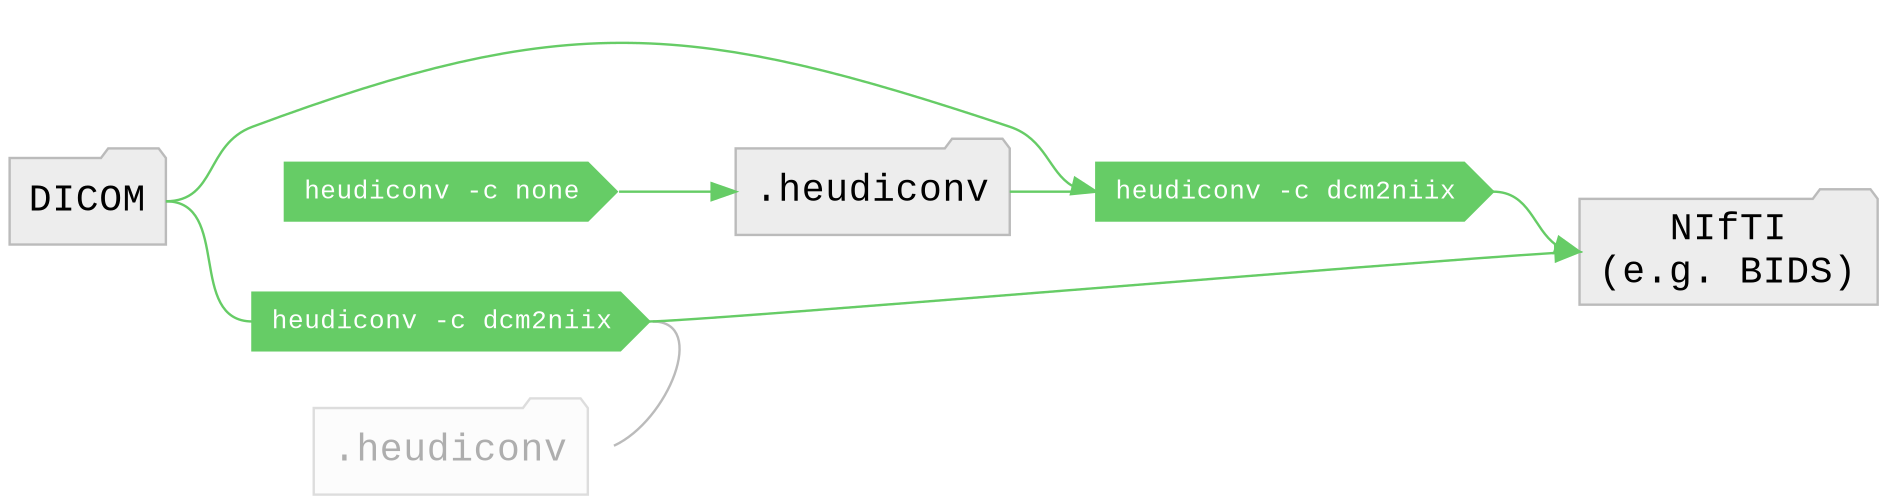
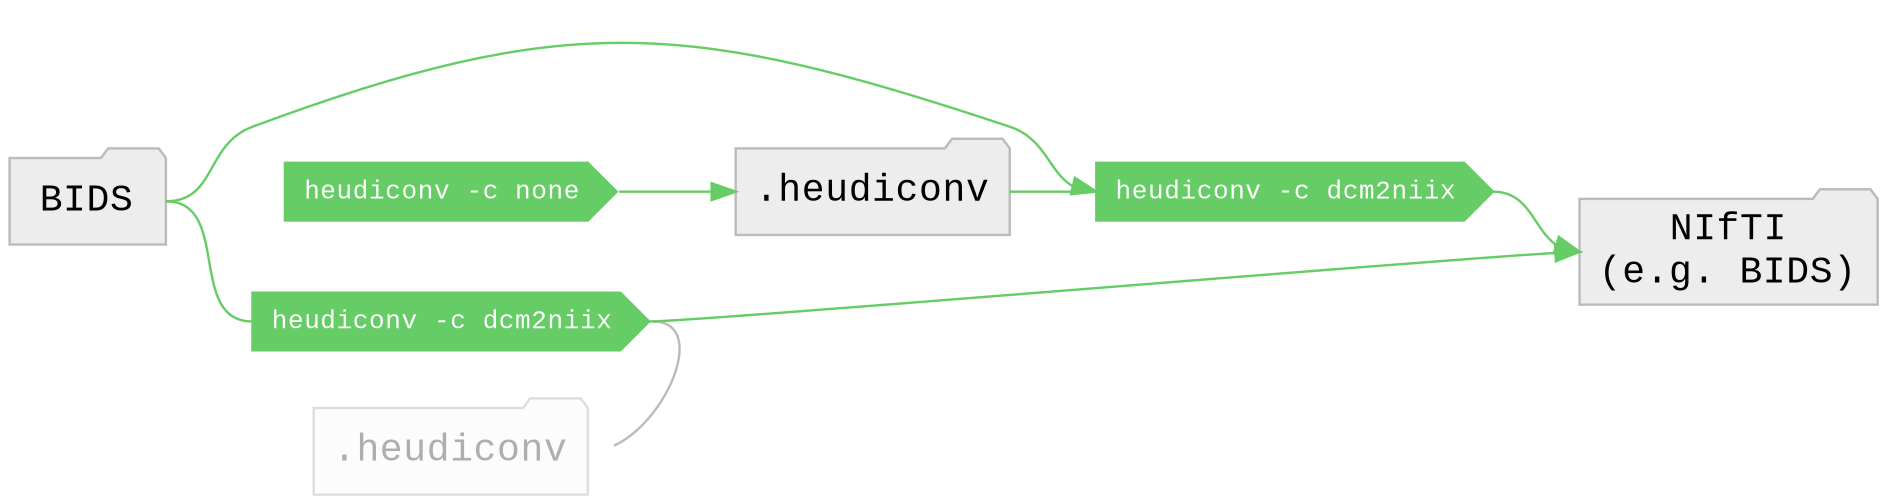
(88, 201) -> (88, 201)
